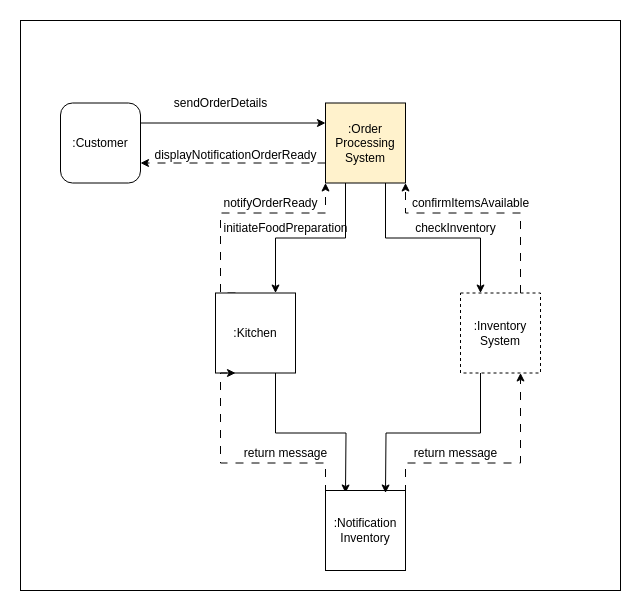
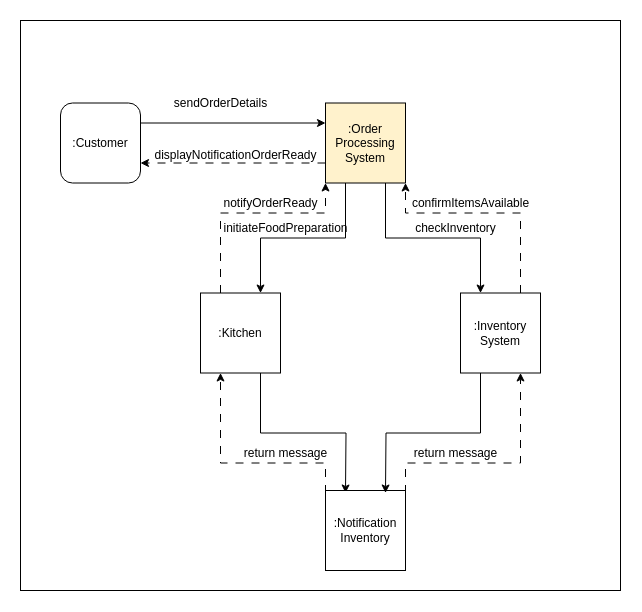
(256, 333) -> (241, 333)
(501, 333) -> (501, 333)
